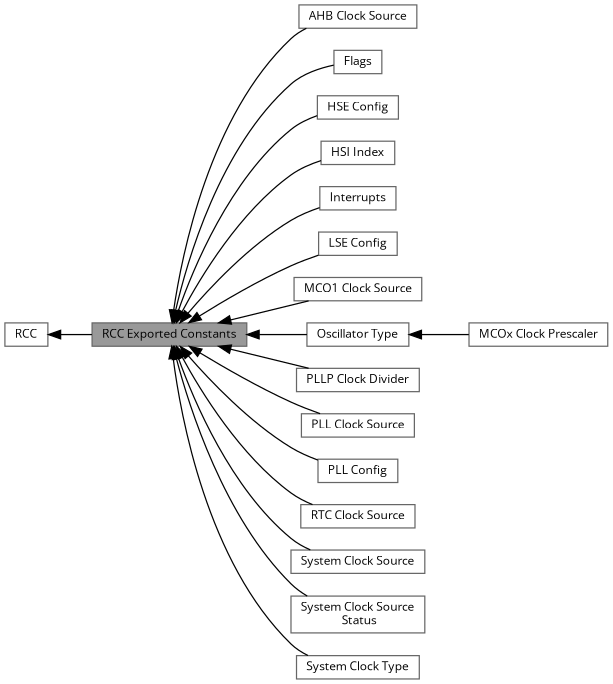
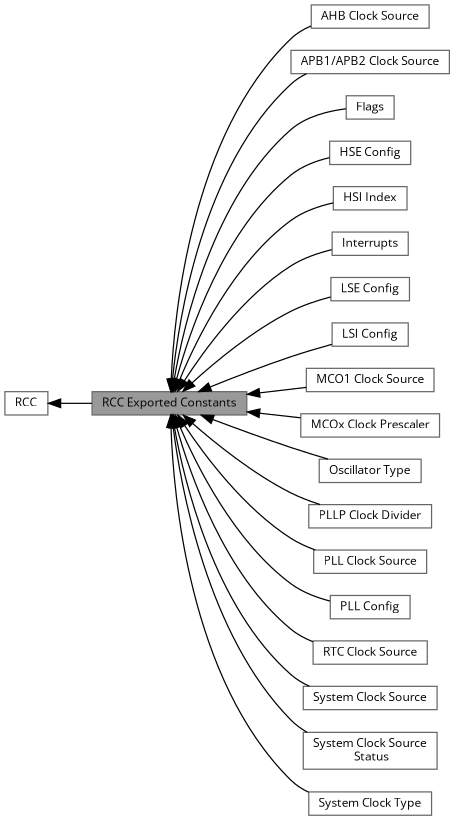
none -> (370, 62)
none -> (370, 335)
(445, 335) -> (280, 416)
